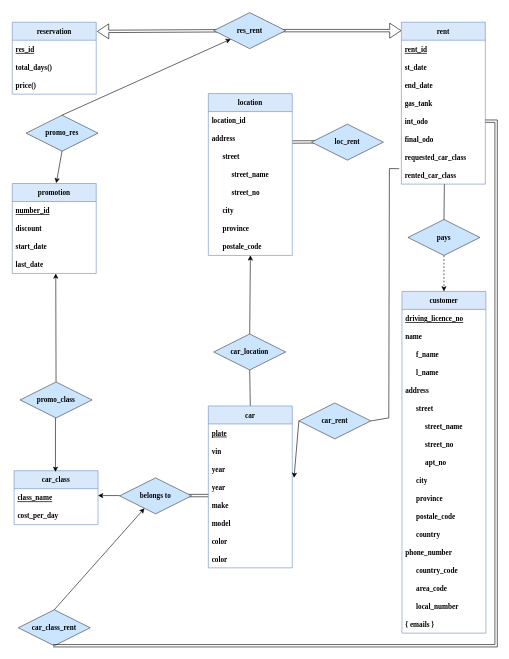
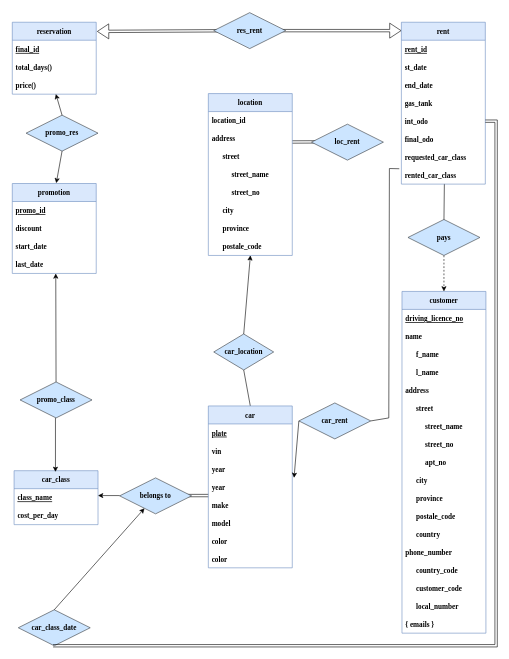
(27, 49) -> (29, 49)
(144, 78) -> (60, 106)
(33, 211) -> (31, 211)
(250, 352) -> (244, 352)
(424, 589) -> (432, 589)
(54, 628) -> (54, 628)
